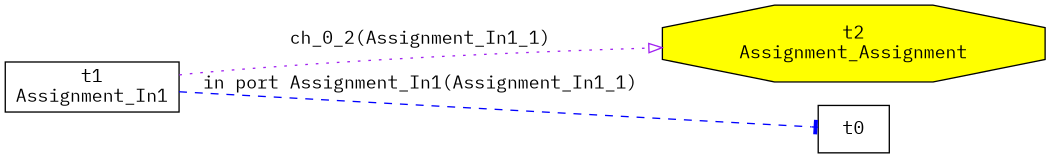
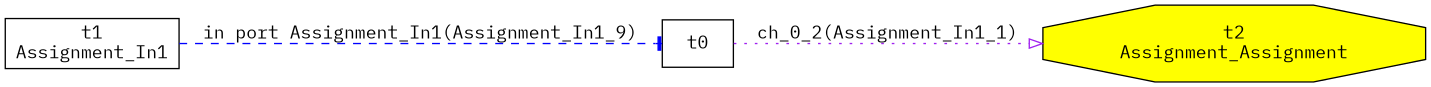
(414, 58) -> (881, 44)
(421, 84) -> (421, 34)
